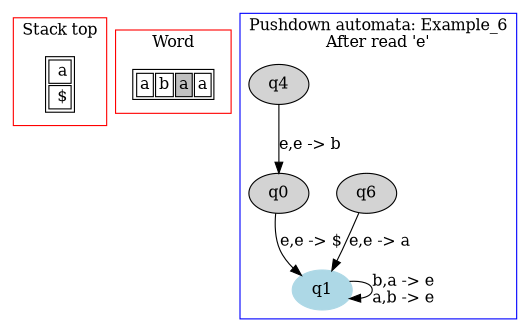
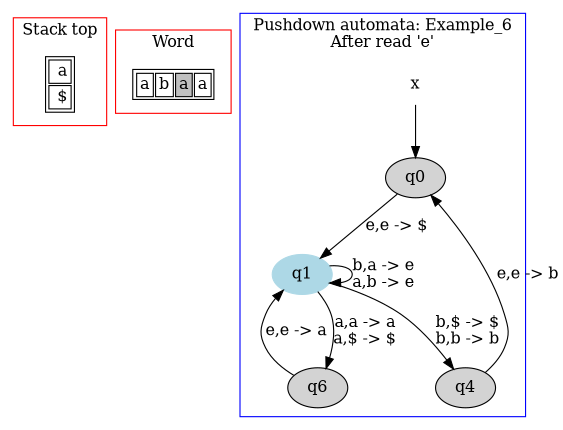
none -> (416, 84)
none -> (396, 311)
none -> (333, 323)
